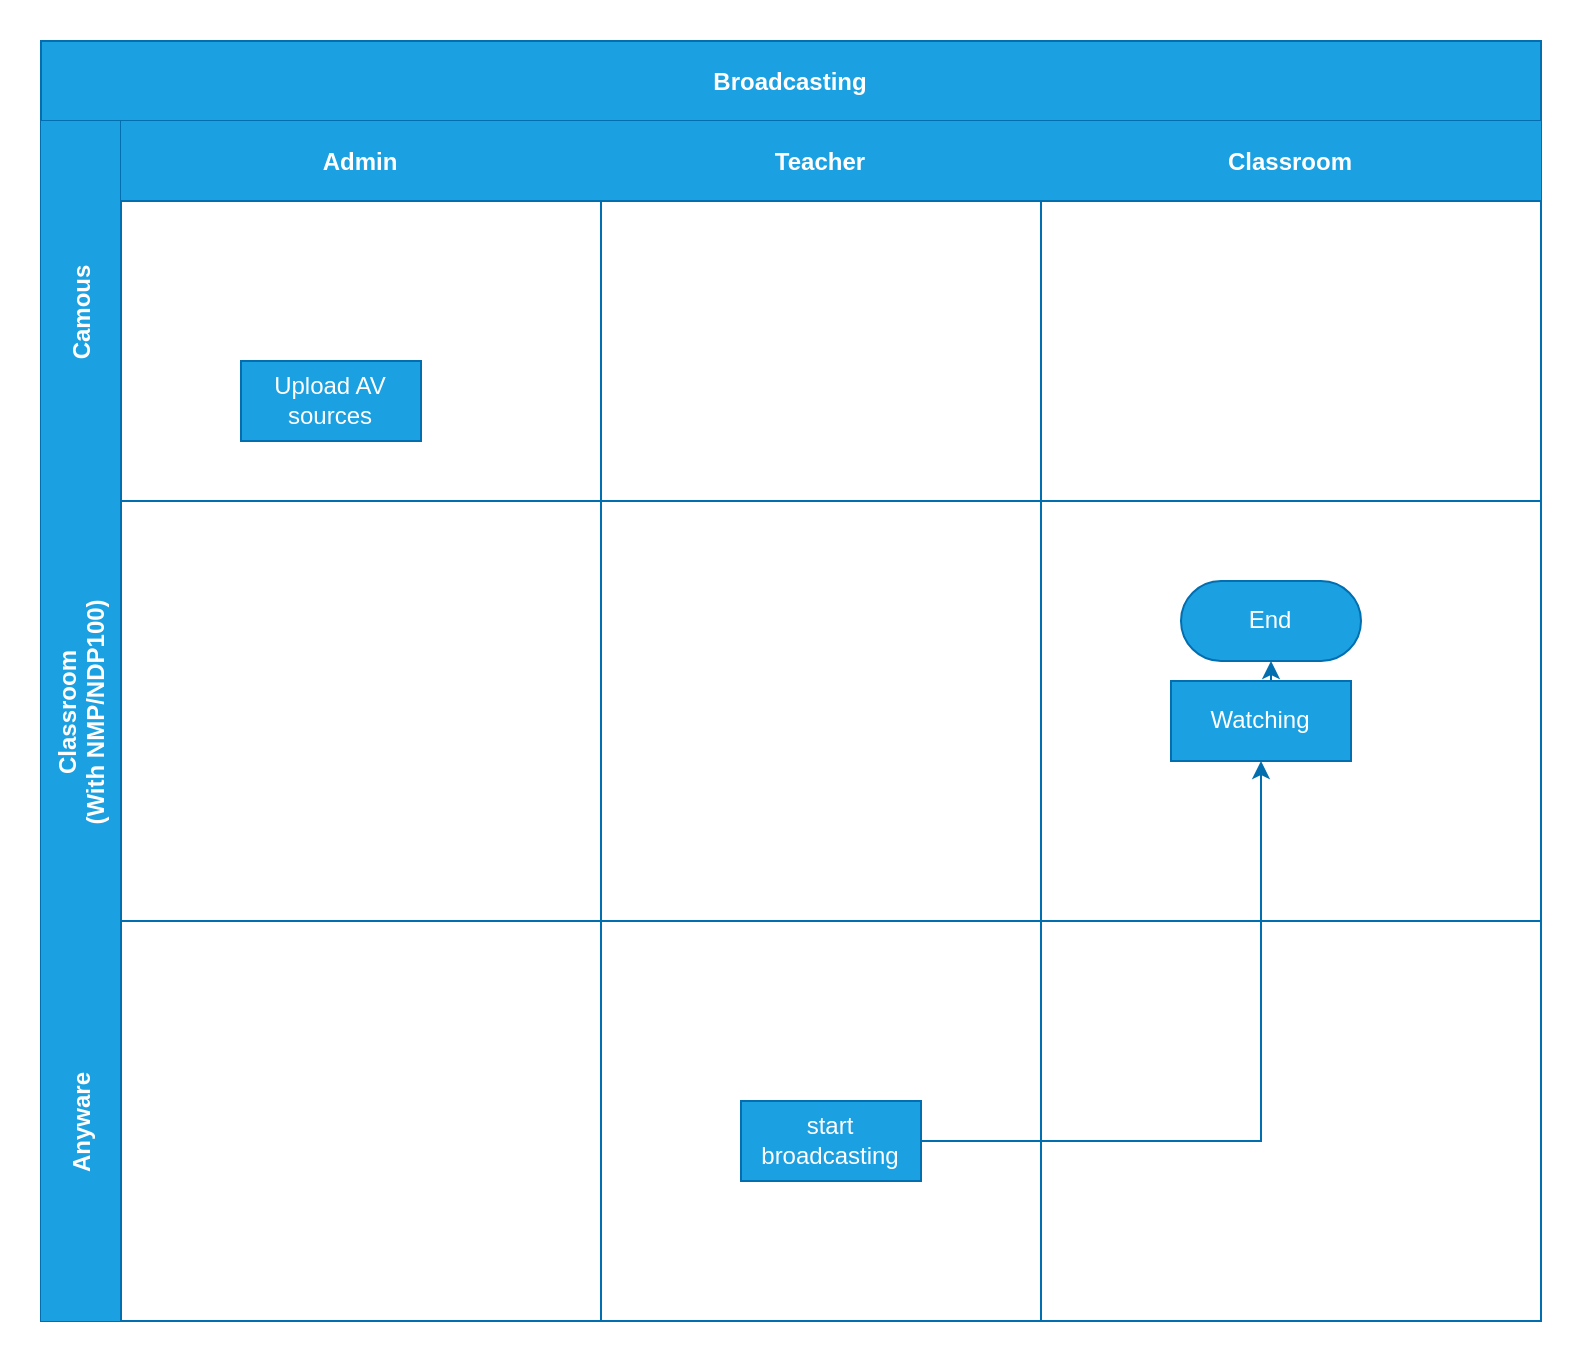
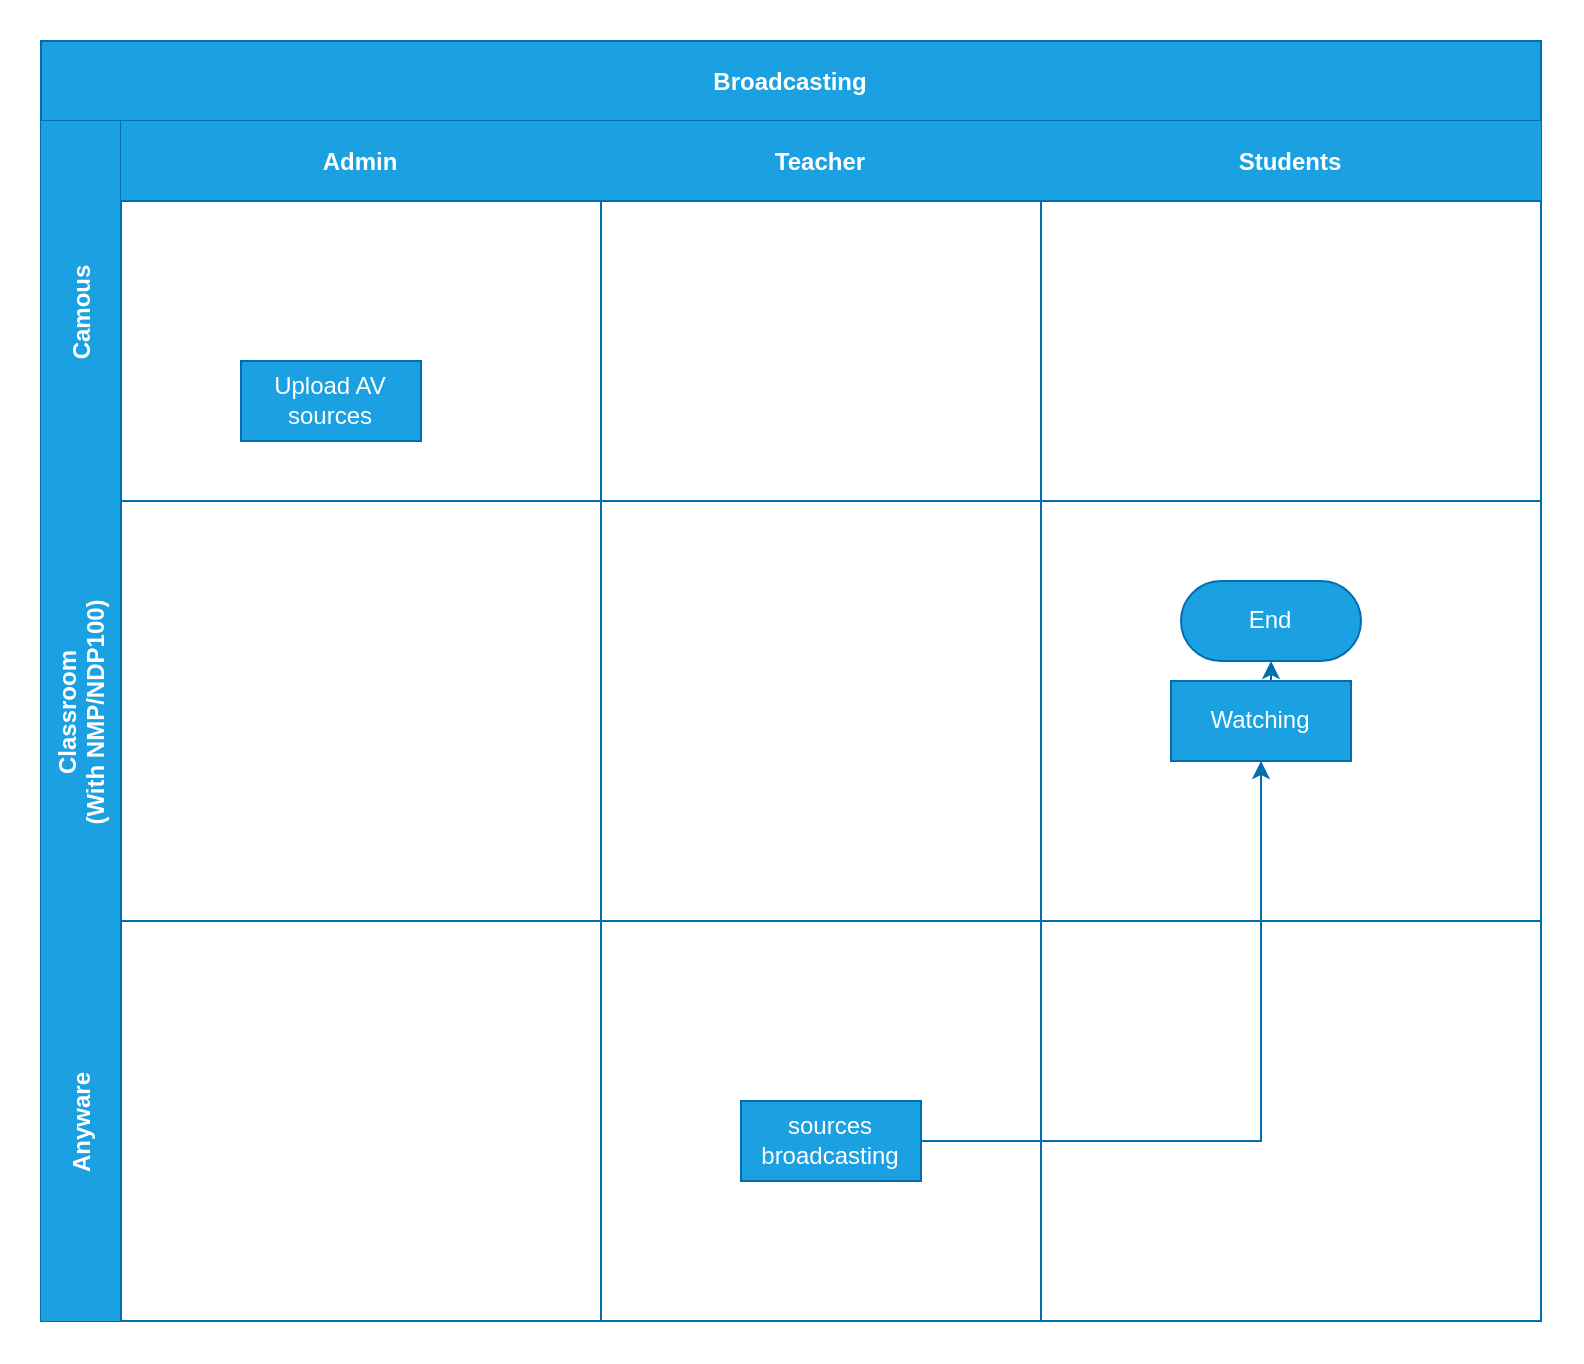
(1290, 162) -> (1290, 162)
(831, 1141) -> (831, 1141)
